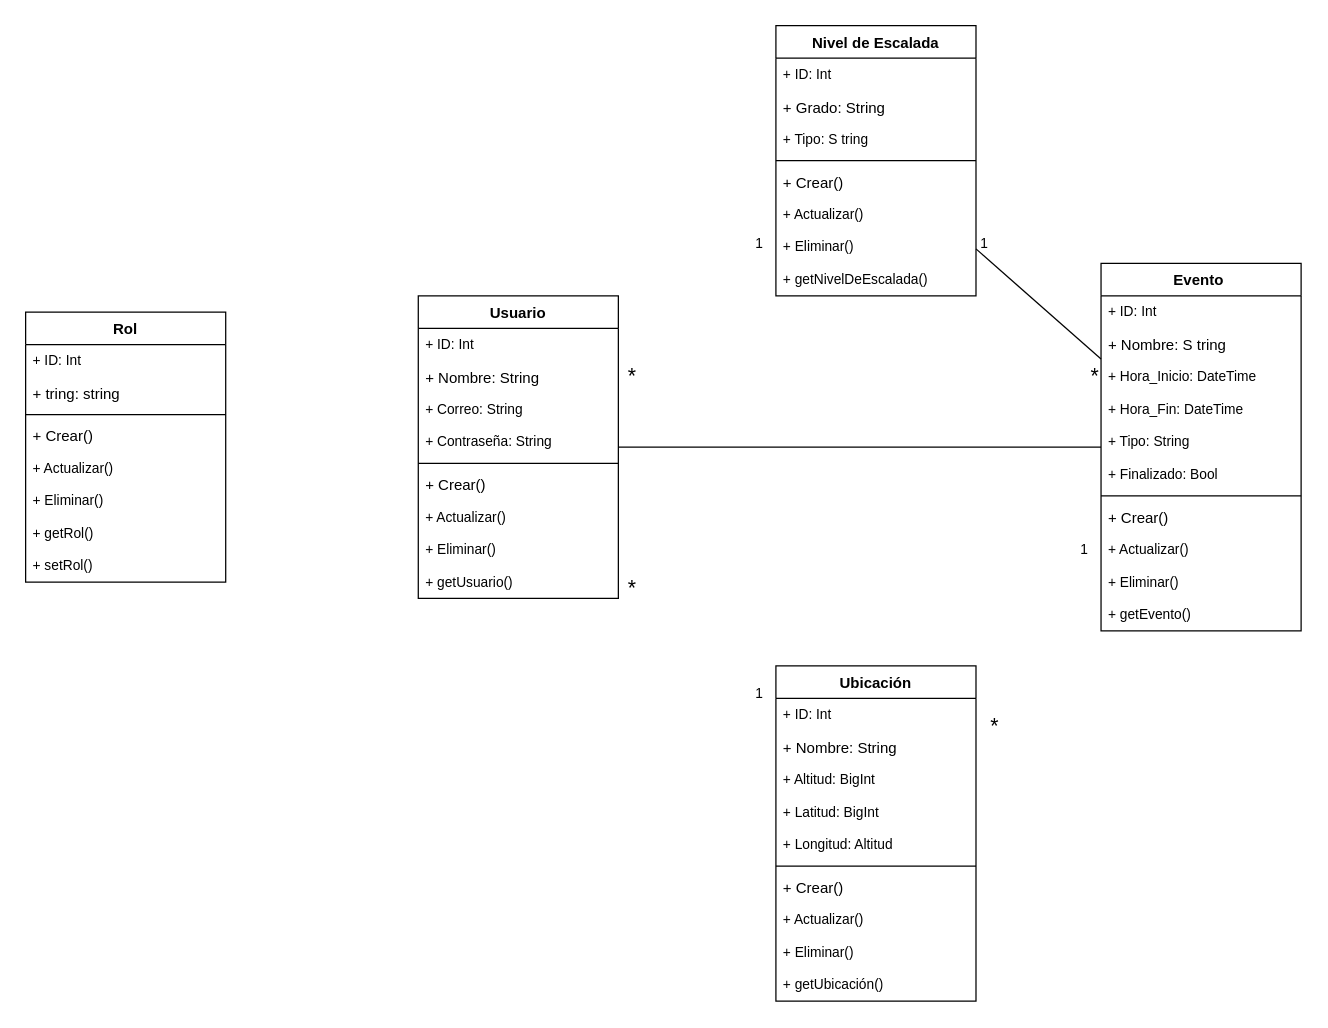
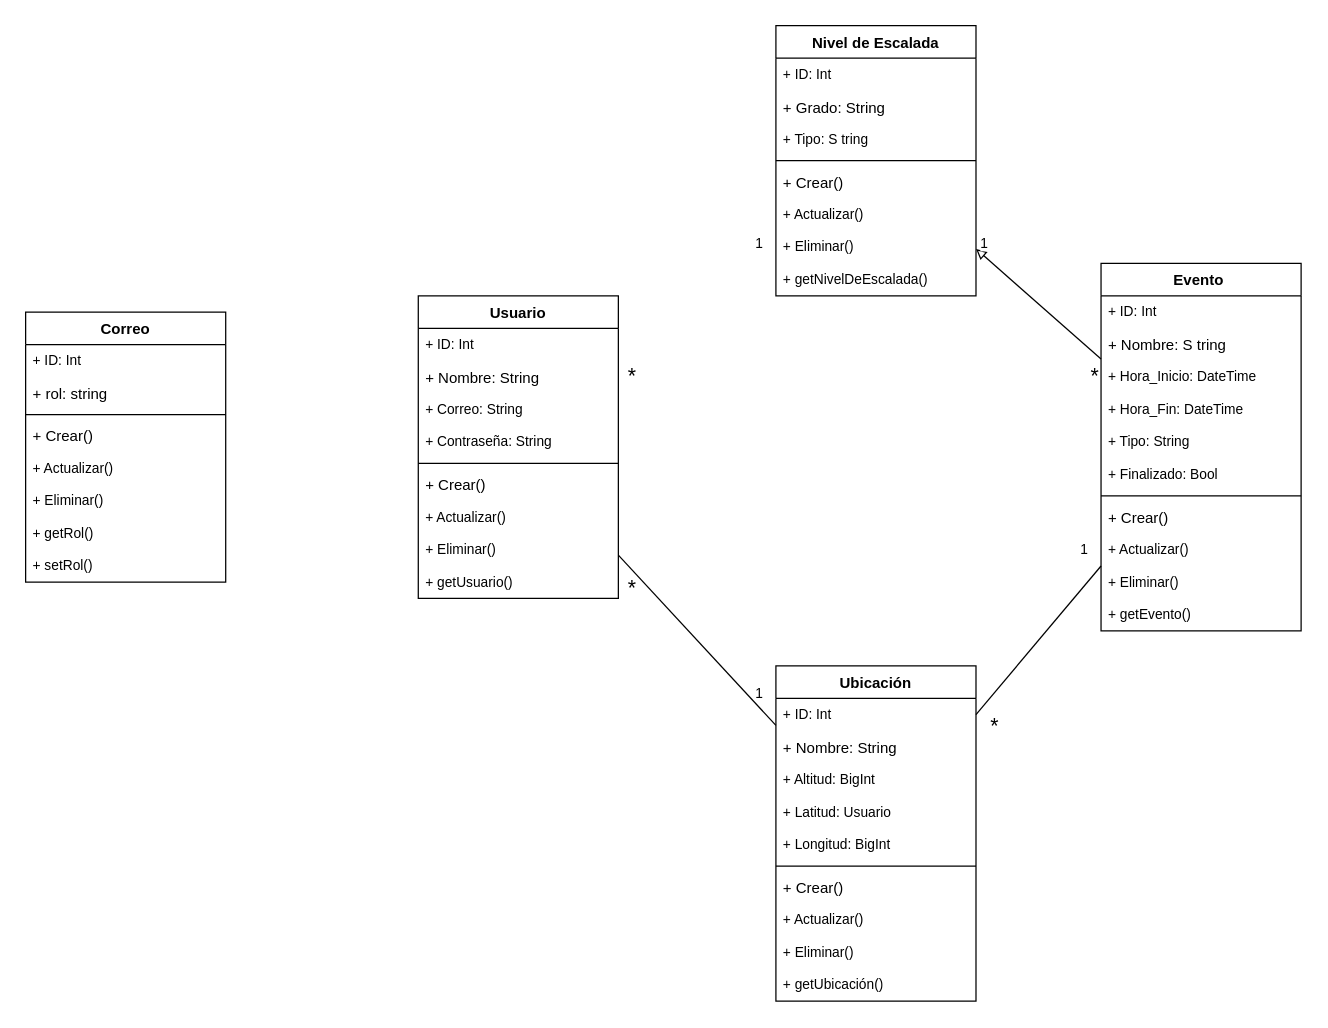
(981, 253) -> (984, 256)
(126, 330) -> (126, 330)
(86, 395) -> (78, 395)
(858, 447) -> none
none -> (697, 640)
none -> (1037, 641)
(840, 813) -> (843, 813)
(846, 845) -> (843, 845)
